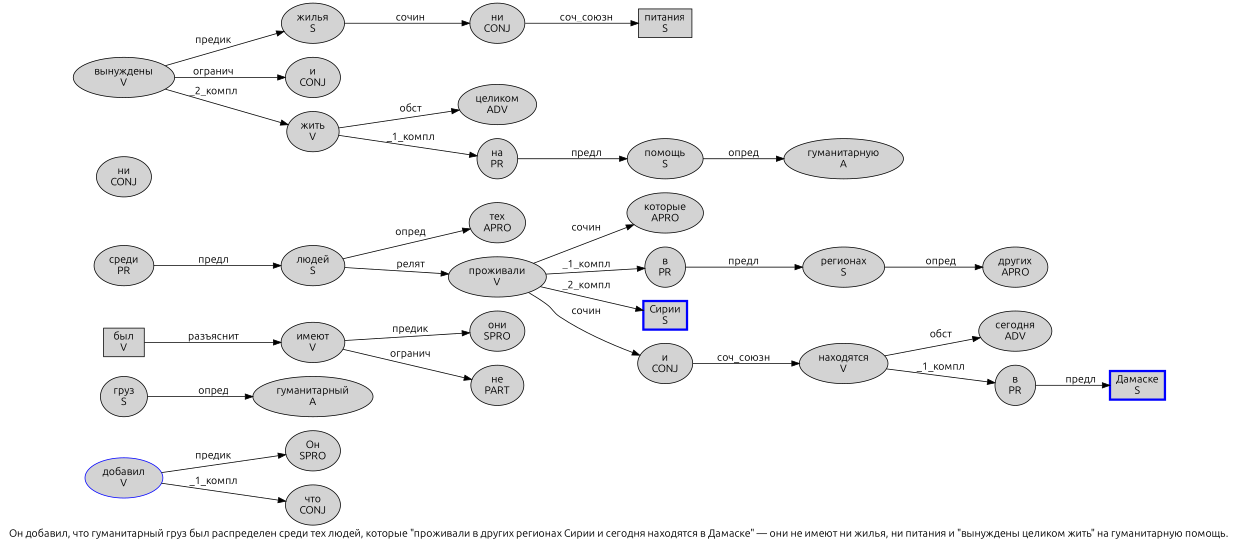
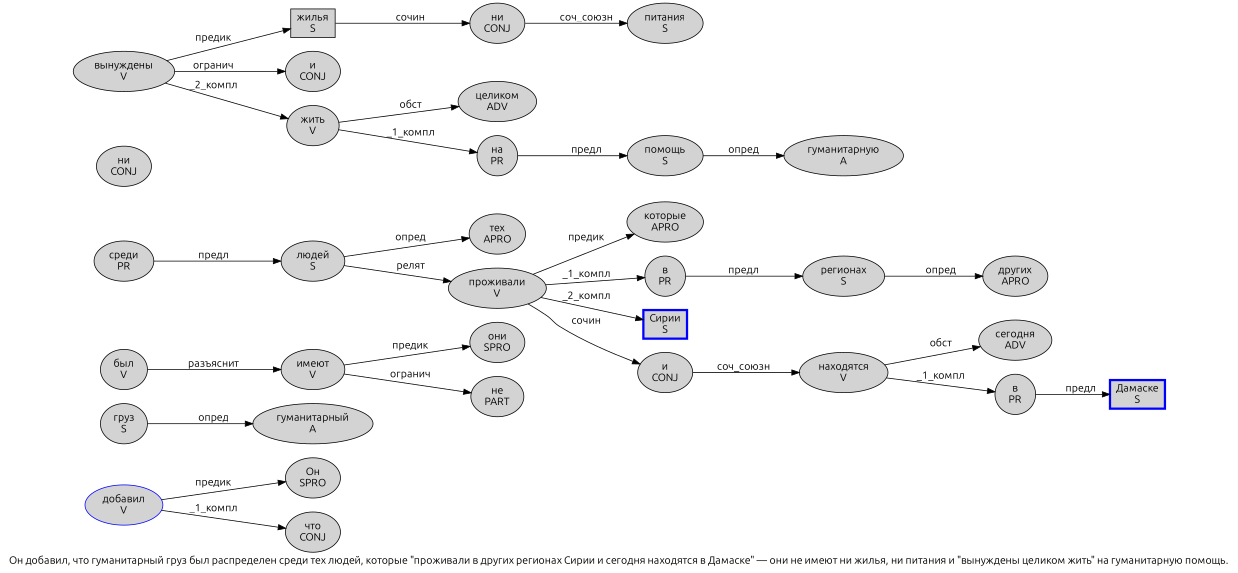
(313, 23) -> (313, 23)
(665, 23) -> (665, 23)
(587, 228) -> (587, 237)
(124, 342) -> (124, 370)
